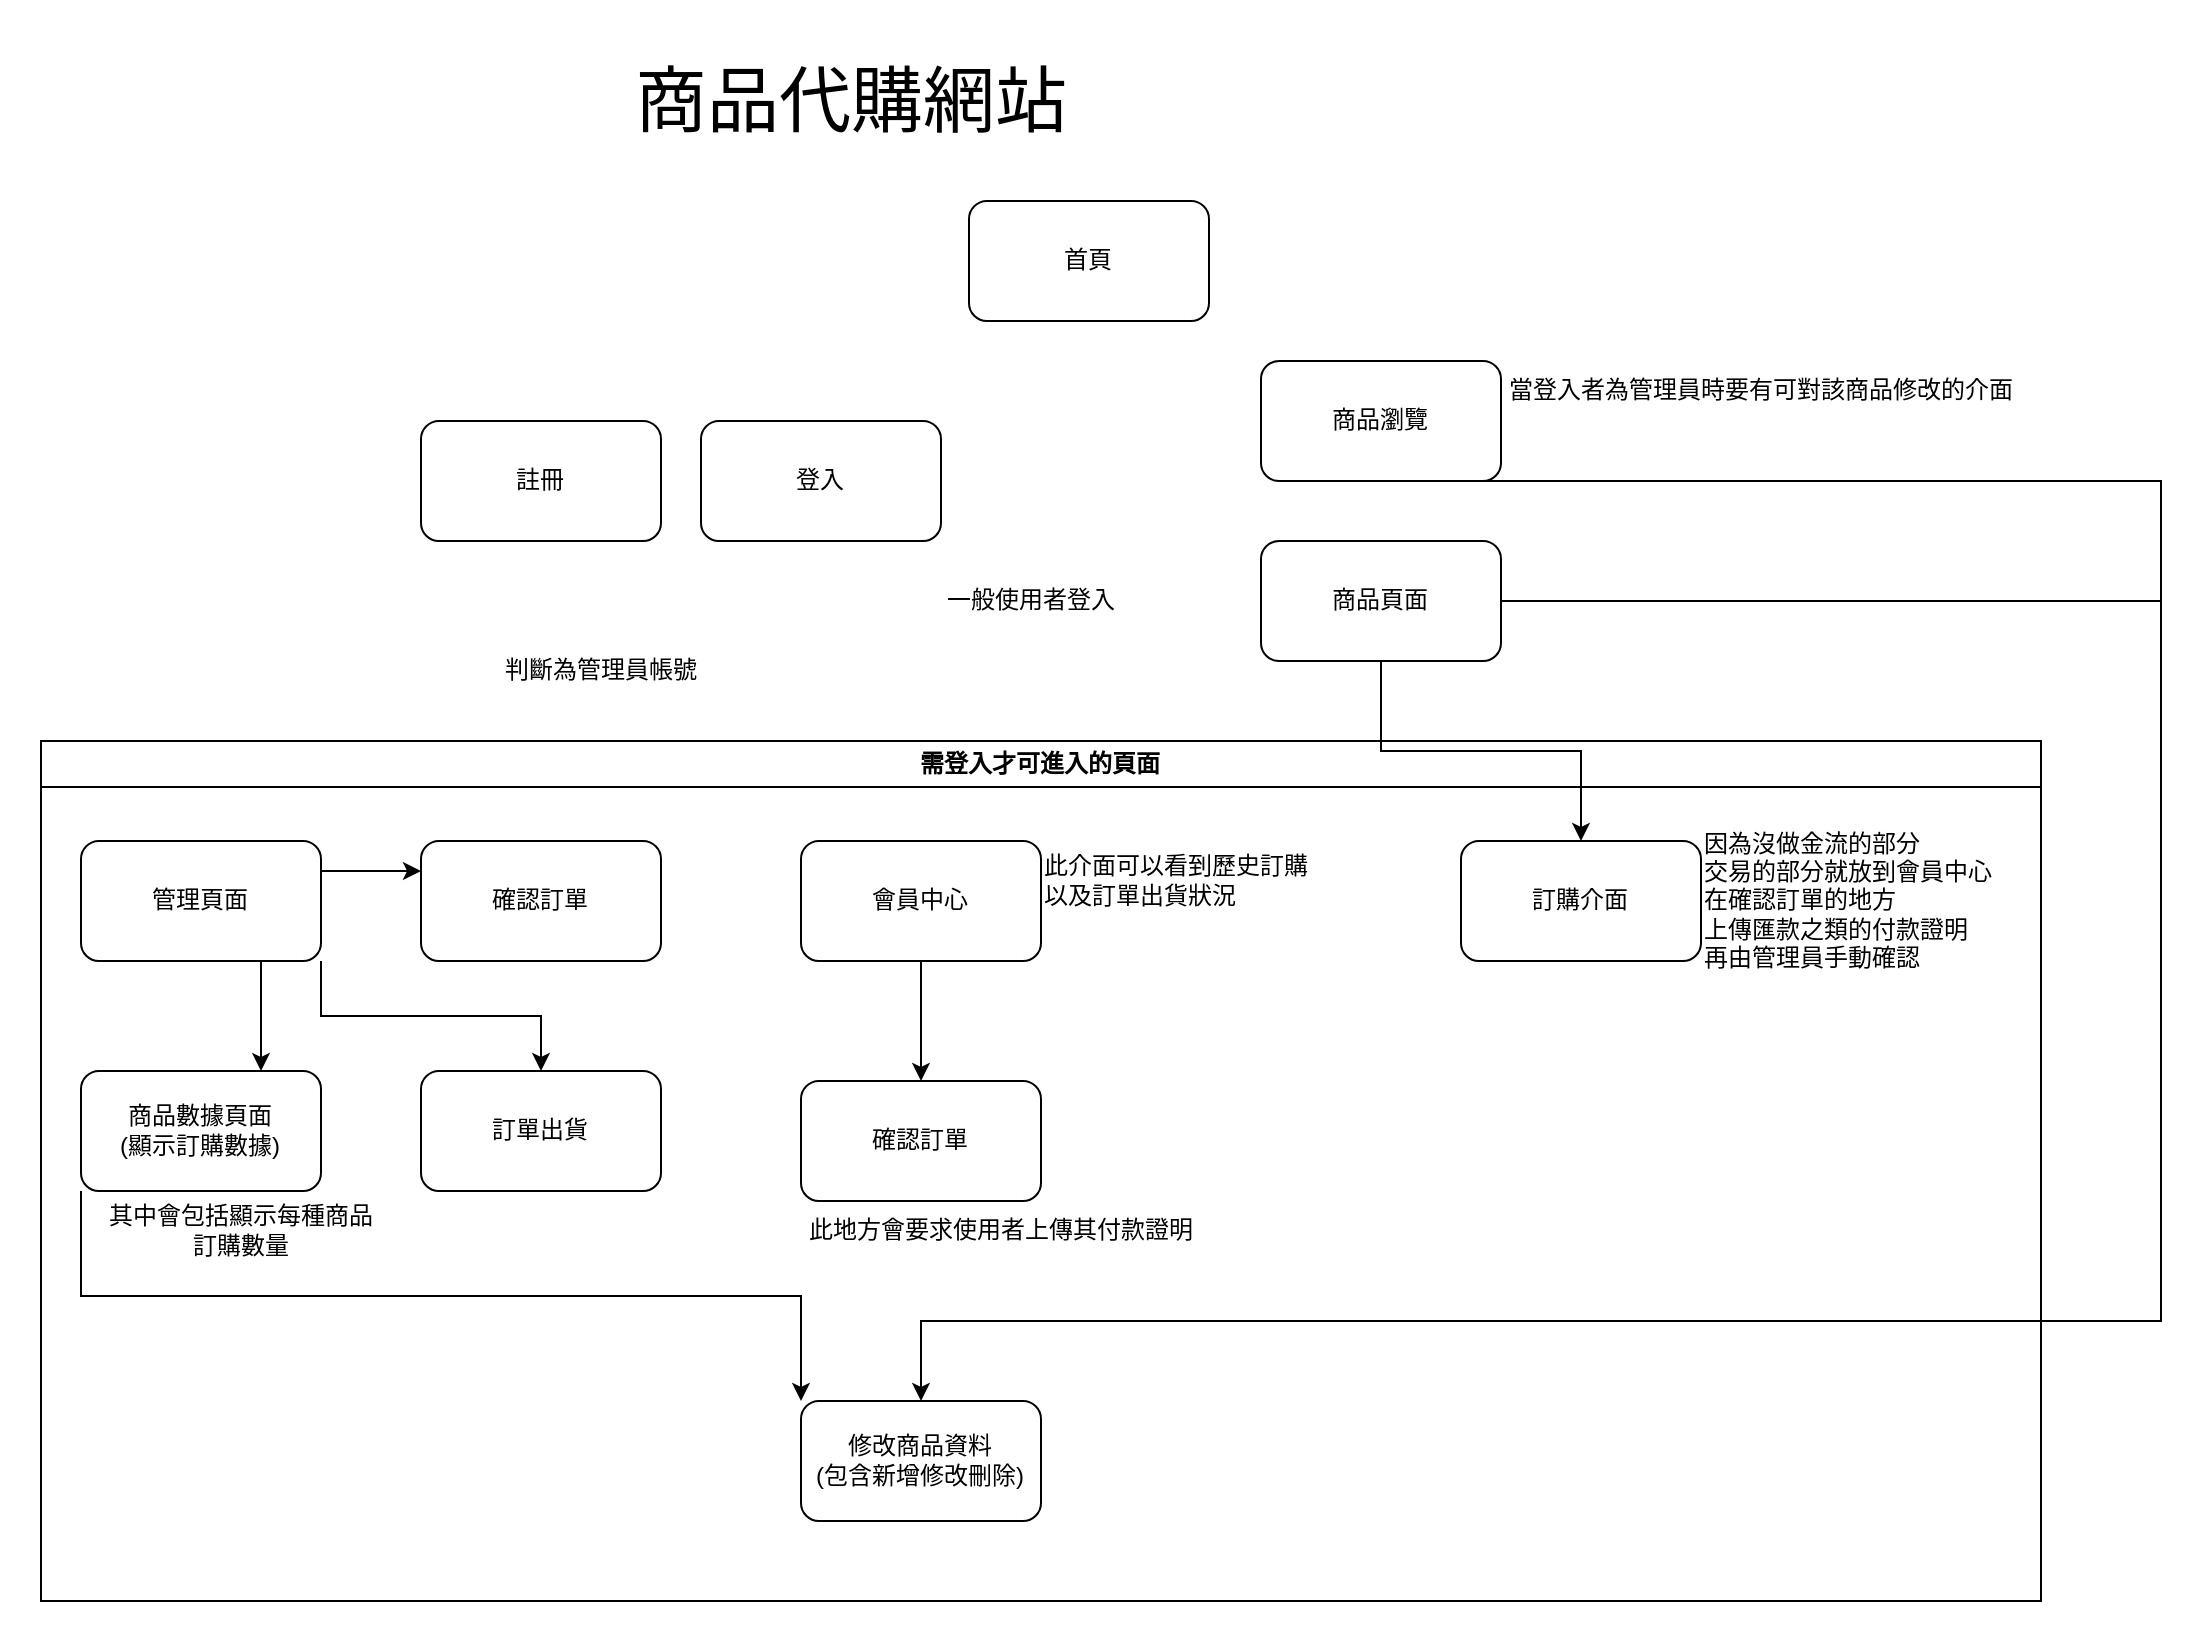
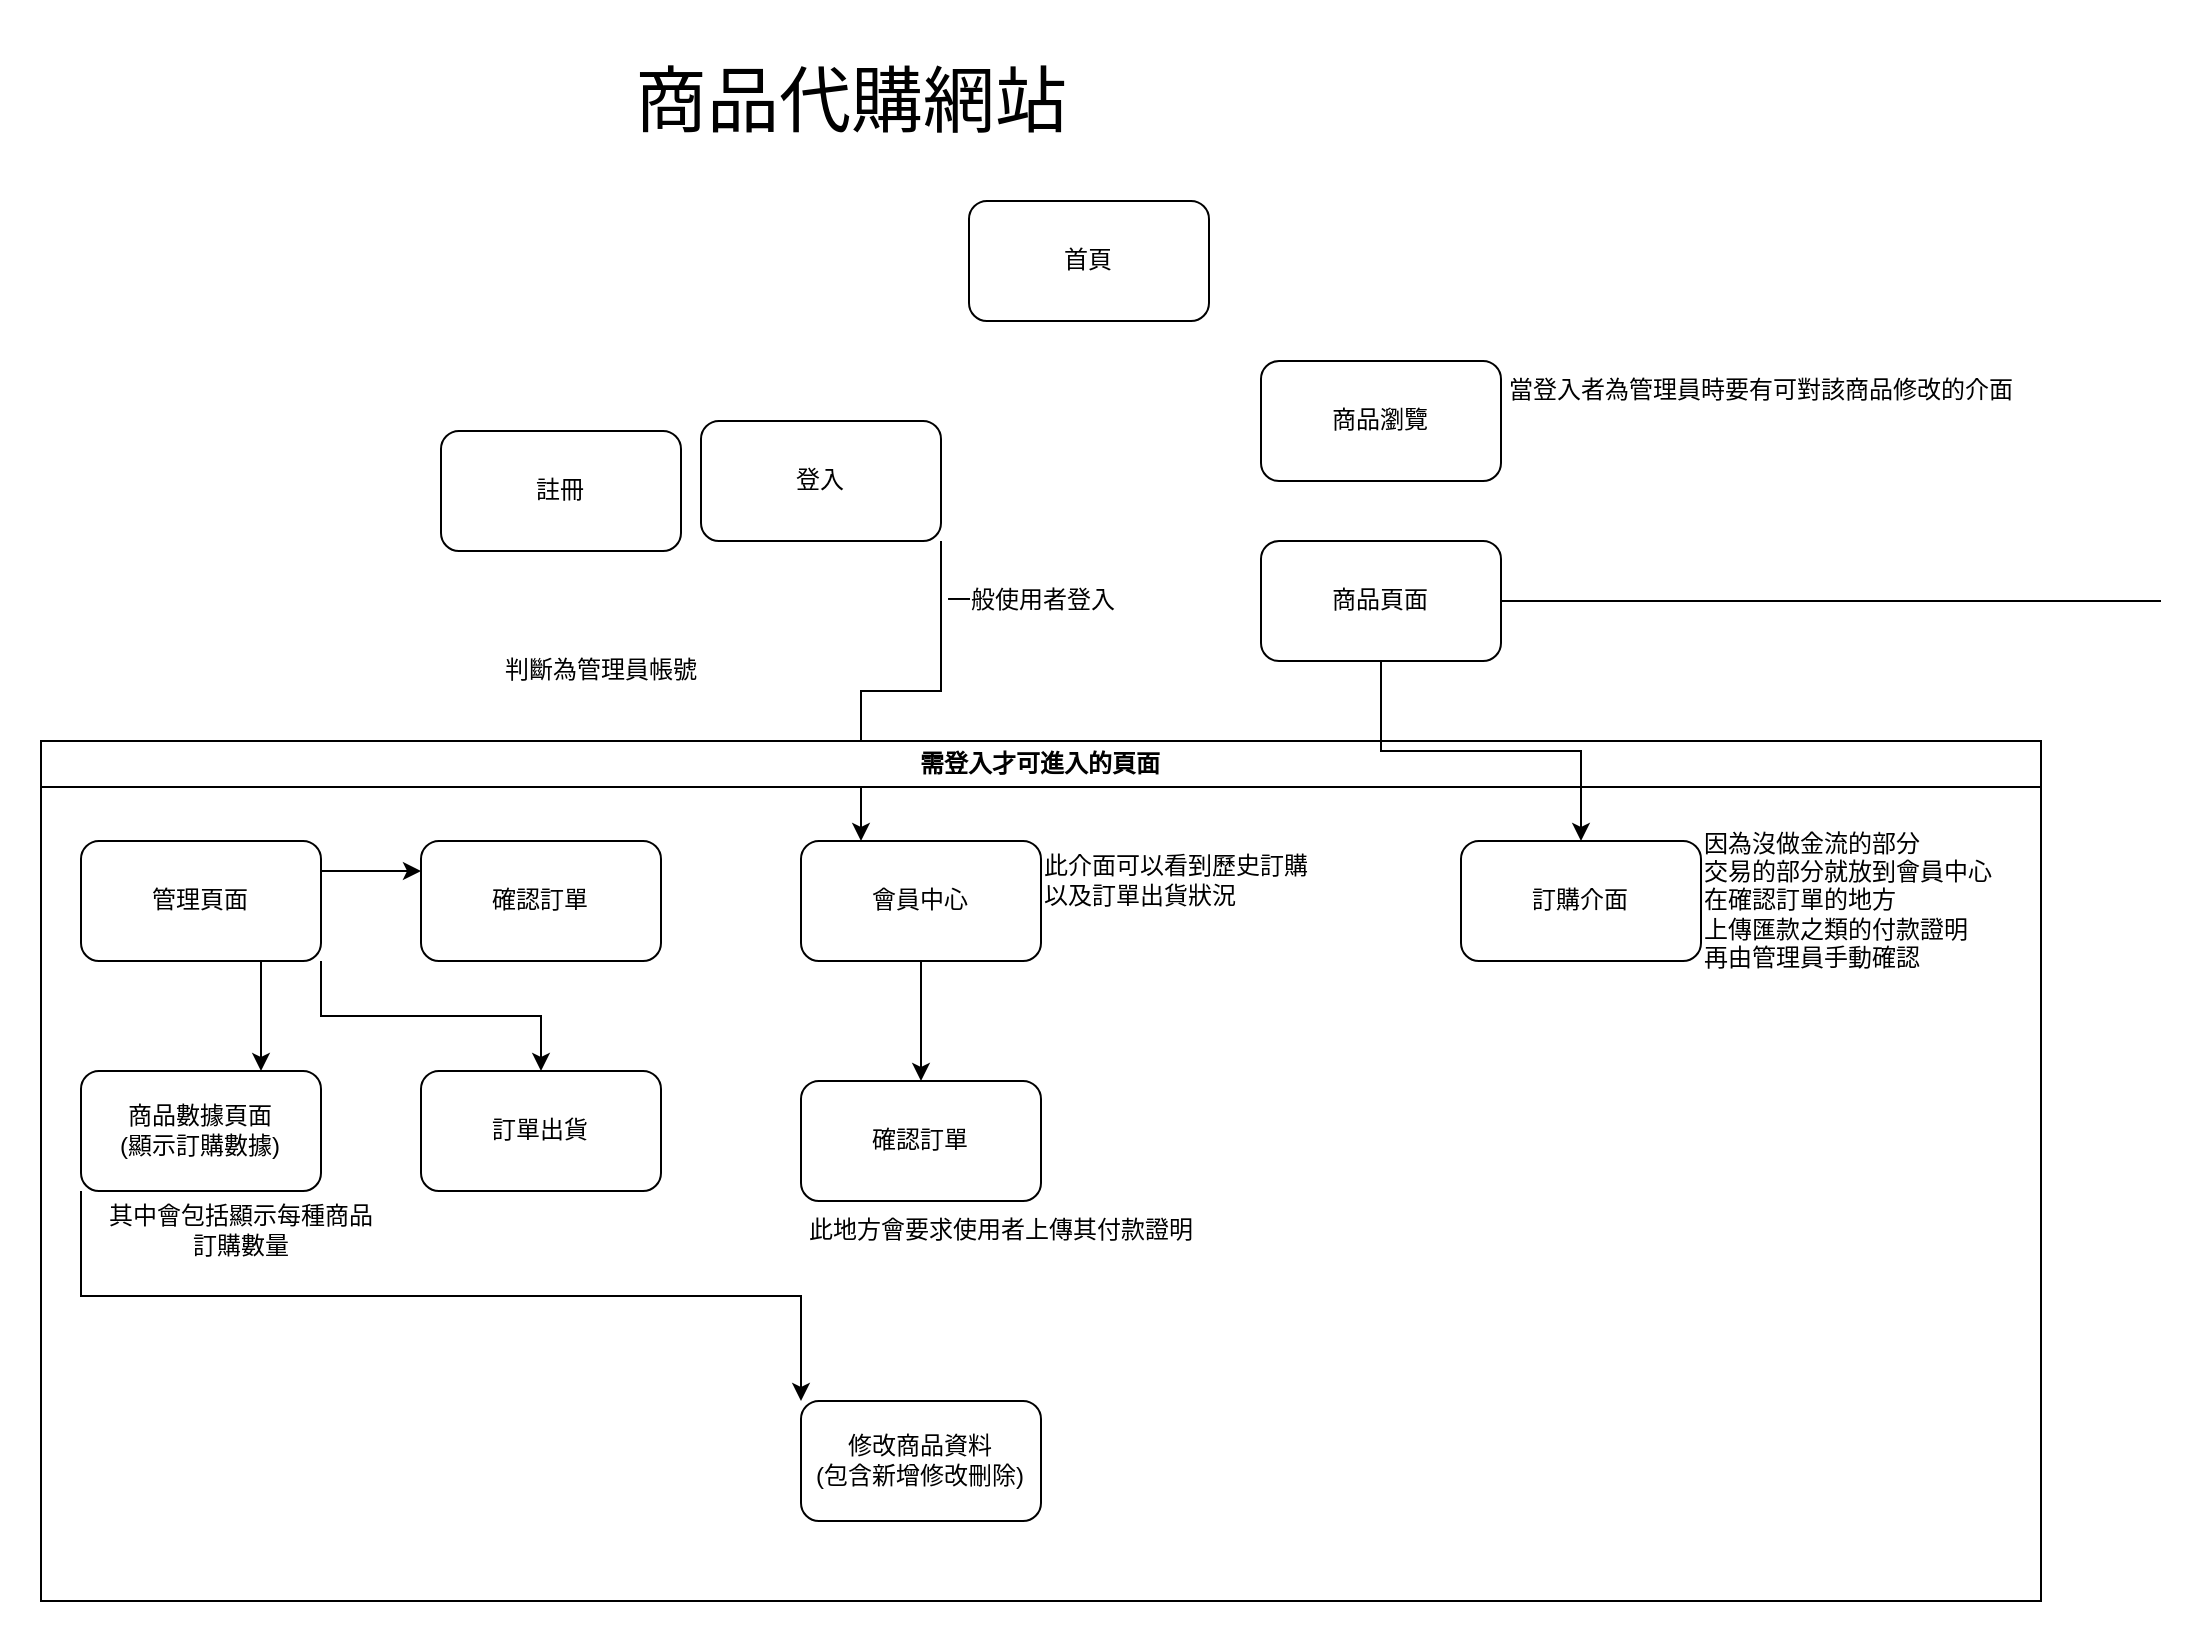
(541, 481) -> (561, 491)
none -> (941, 681)
(2161, 1217) -> none
